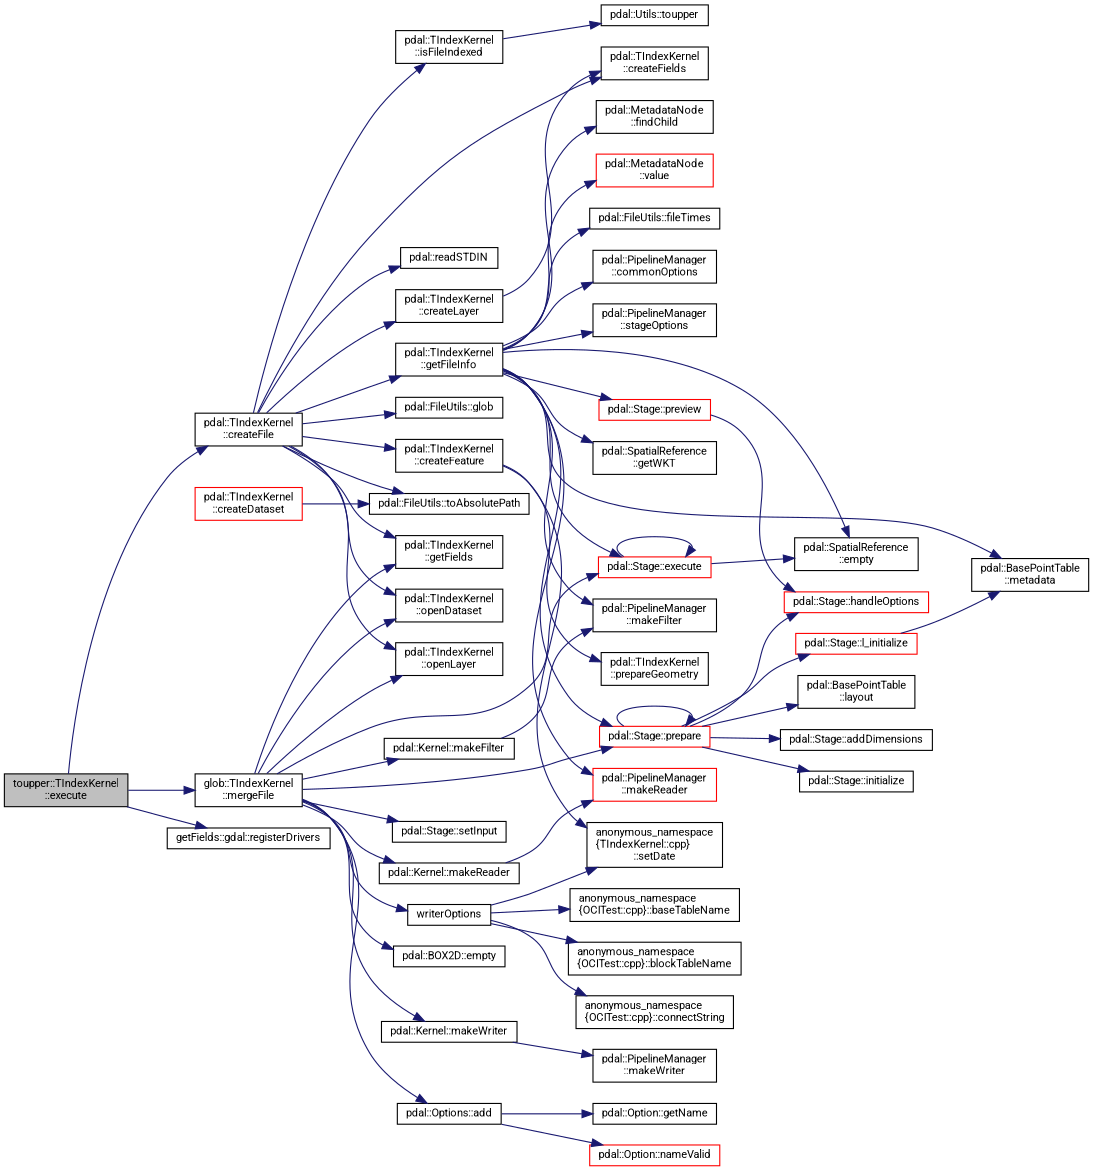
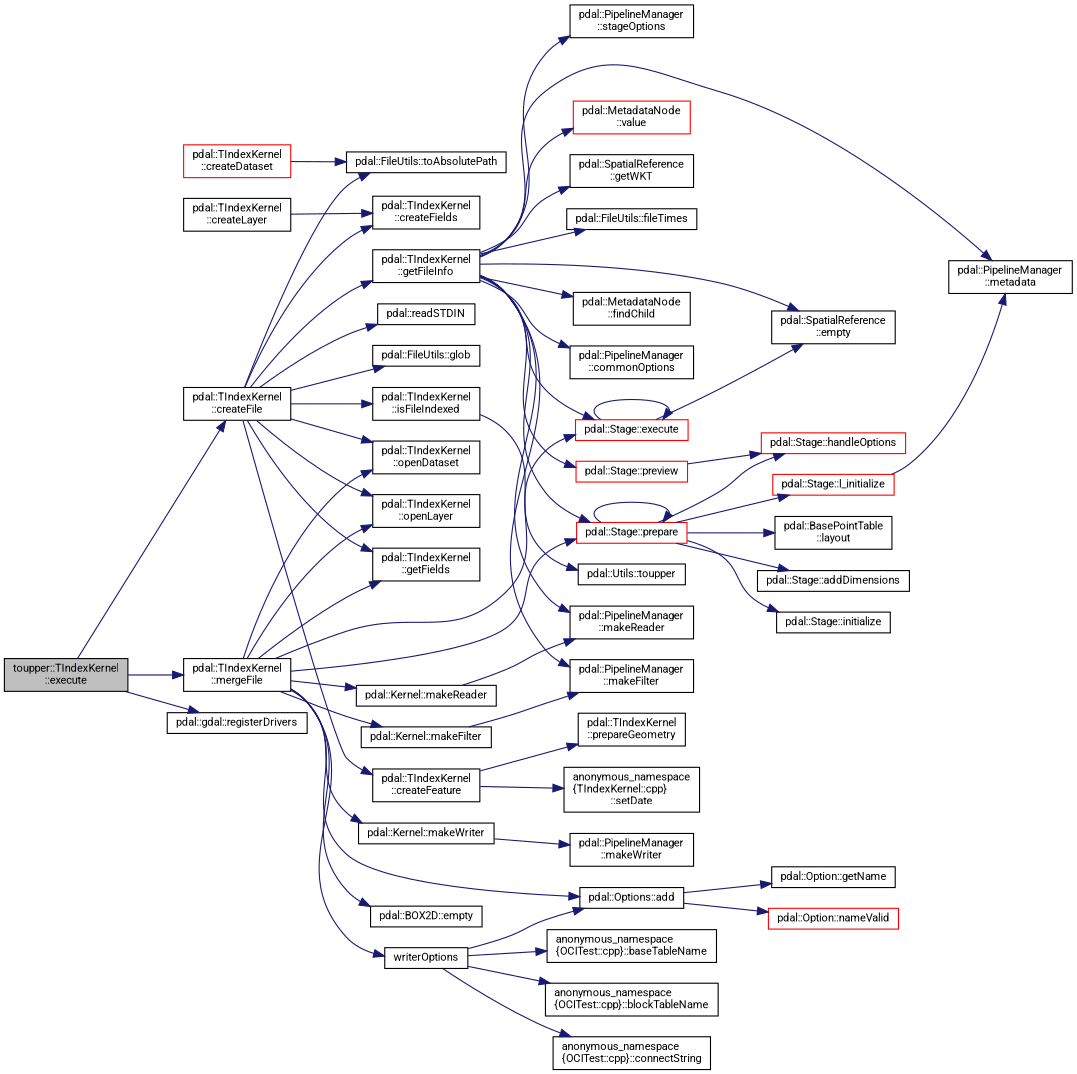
(323, 365) -> none
(1030, 575) -> (1011, 277)
(655, 785) -> (632, 622)
(249, 790) -> (237, 675)
(449, 832) -> none
(249, 838) -> (237, 723)
(540, 890) -> (521, 931)
